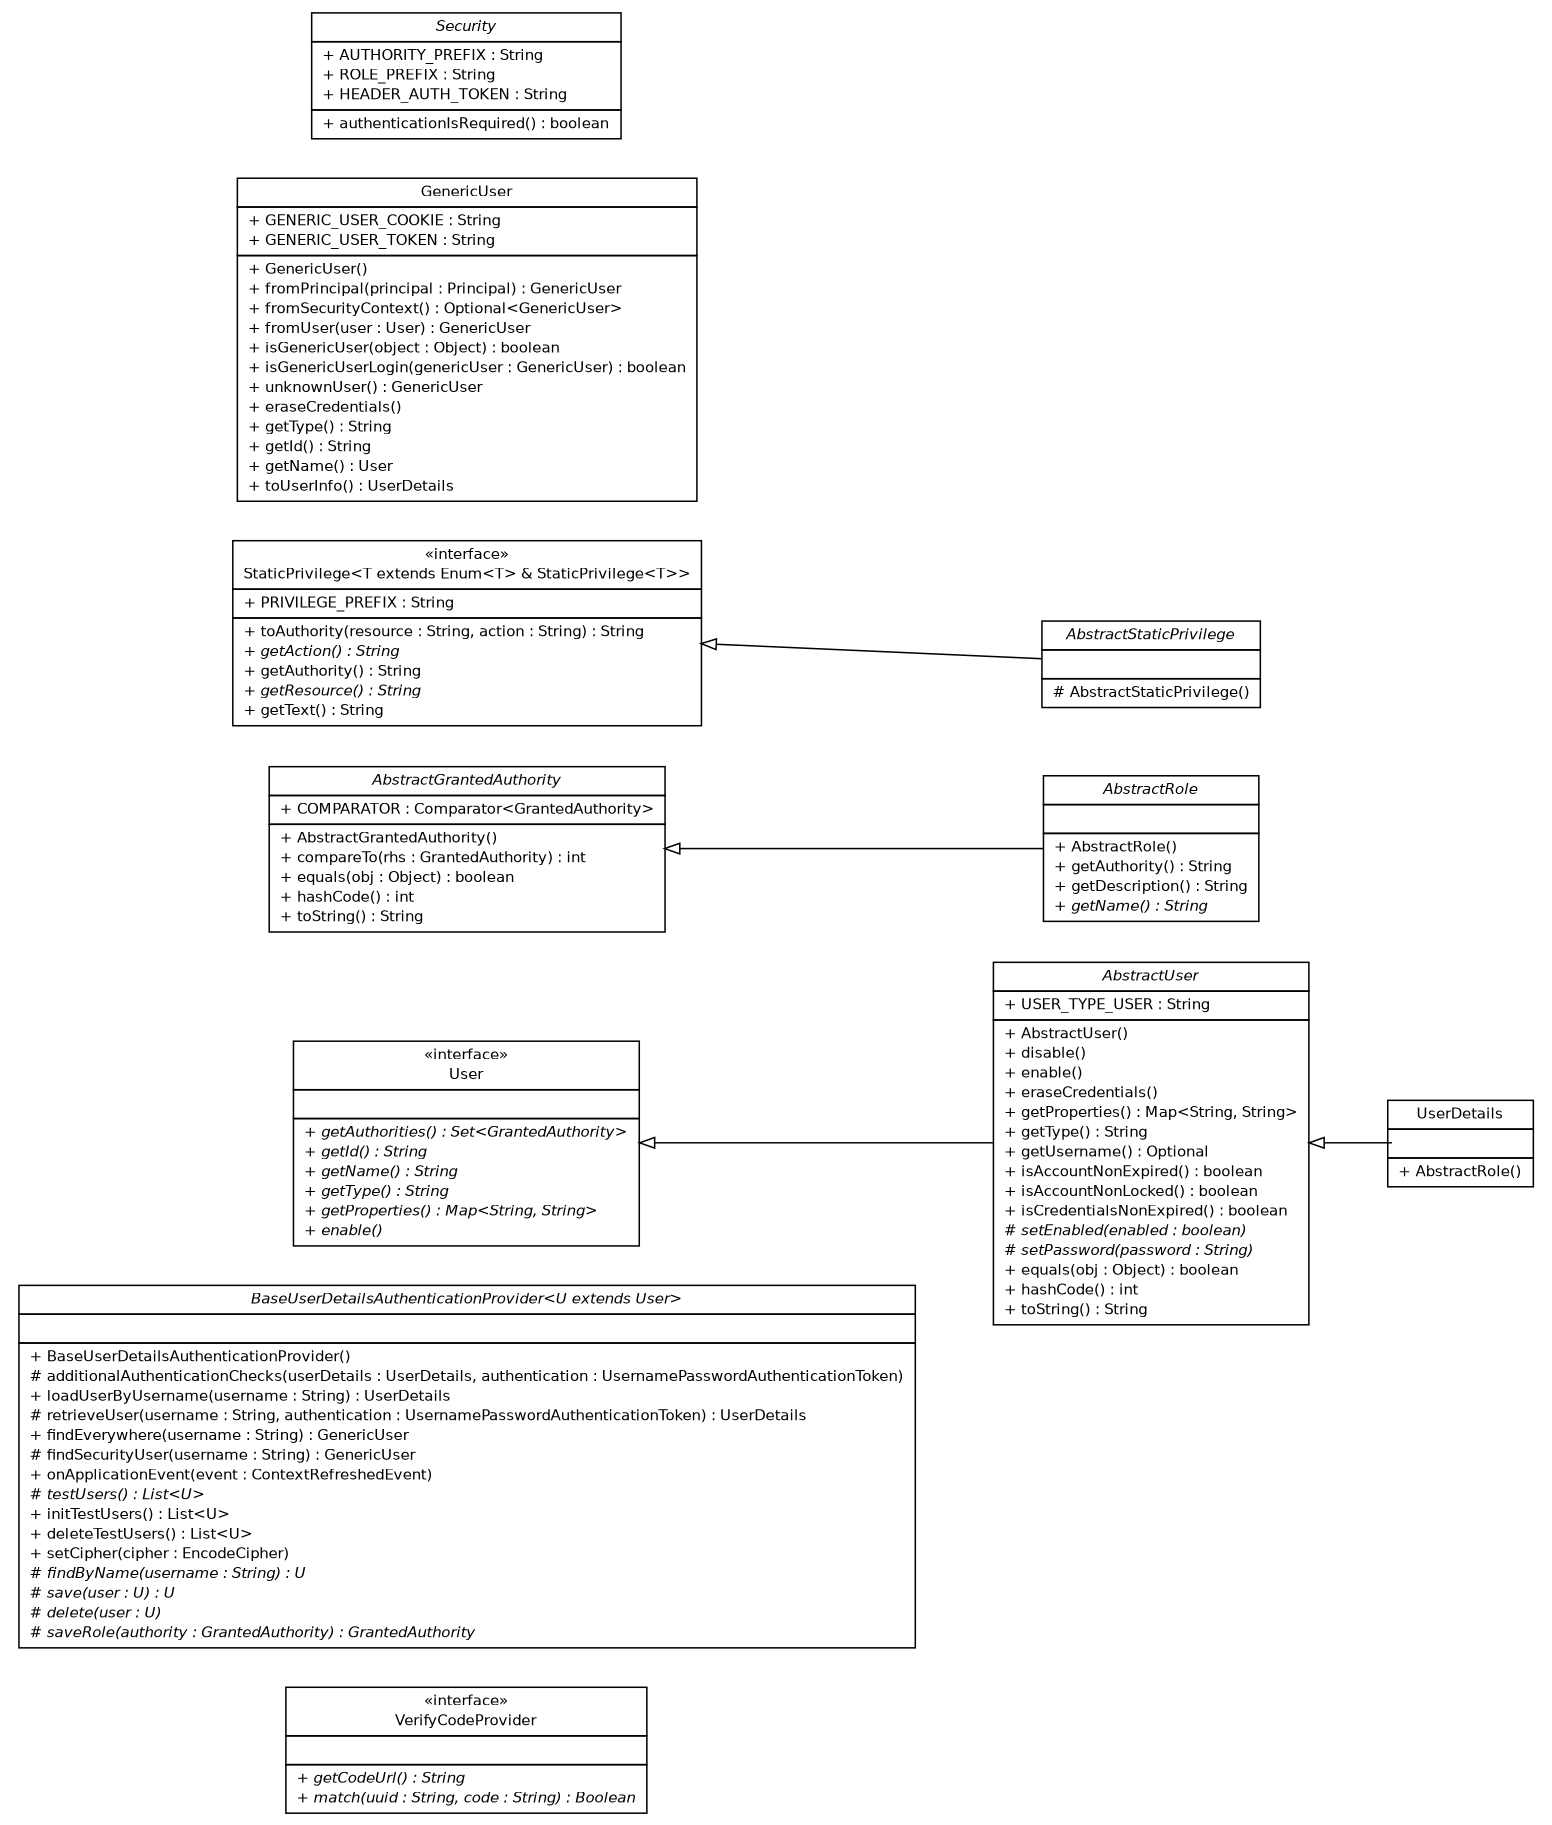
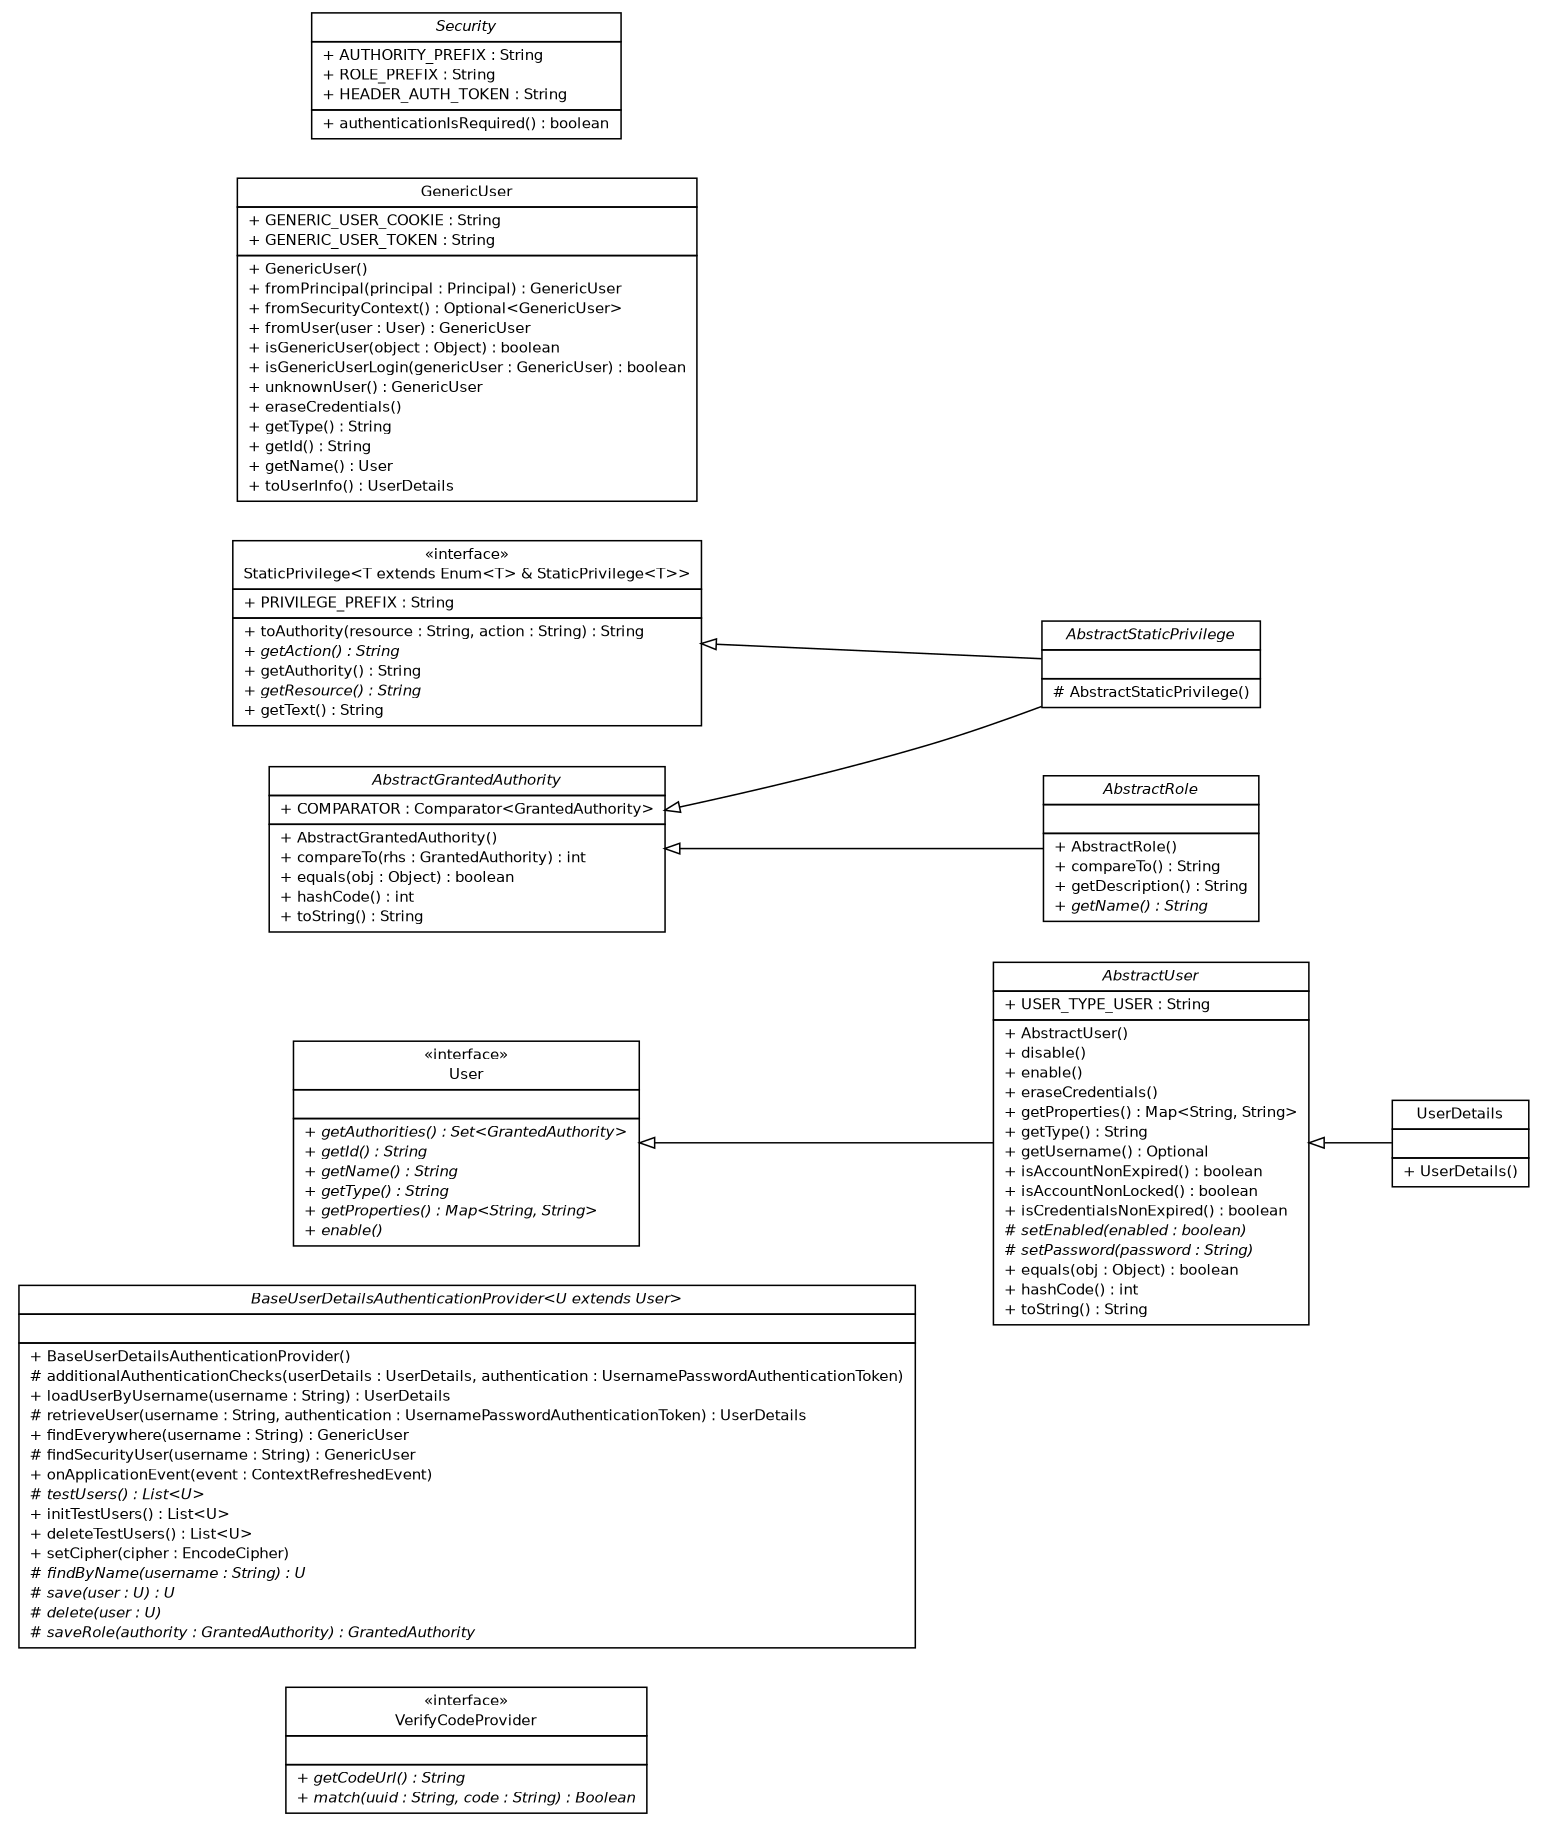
none -> (863, 763)
(1144, 867) -> (1138, 867)
(1461, 1172) -> (1461, 1172)
